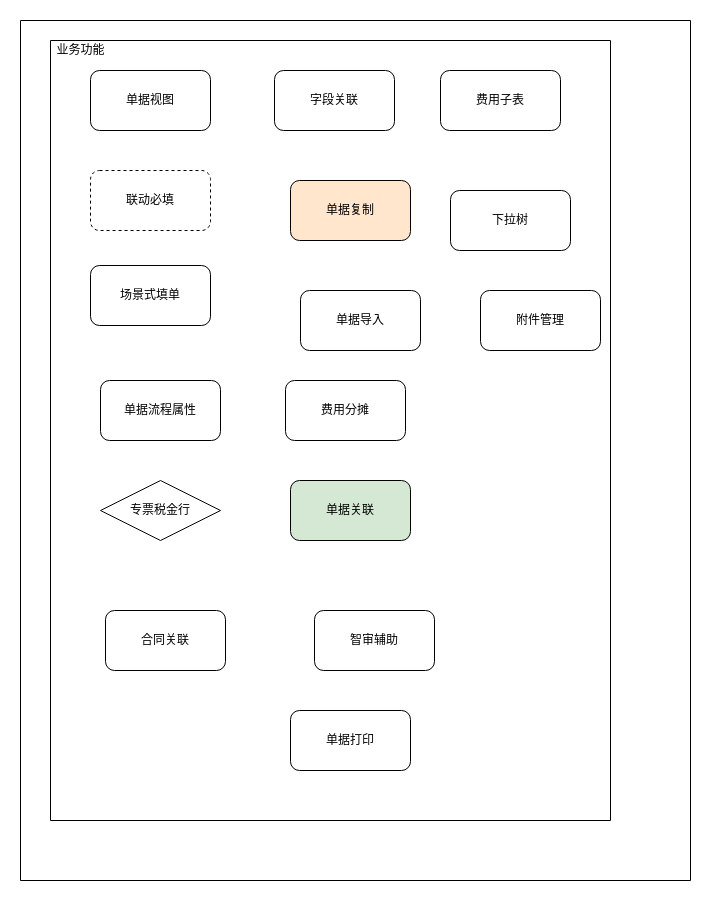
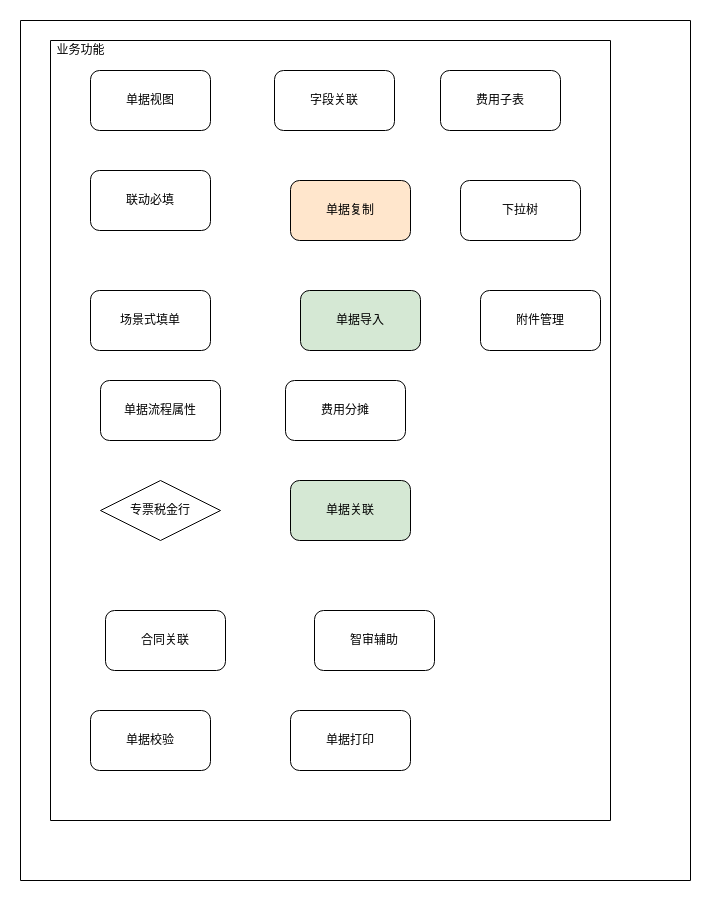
(151, 201) -> (151, 201)
(511, 221) -> (521, 211)
(151, 296) -> (151, 321)
(361, 321) -> (361, 321)
none -> (151, 741)
